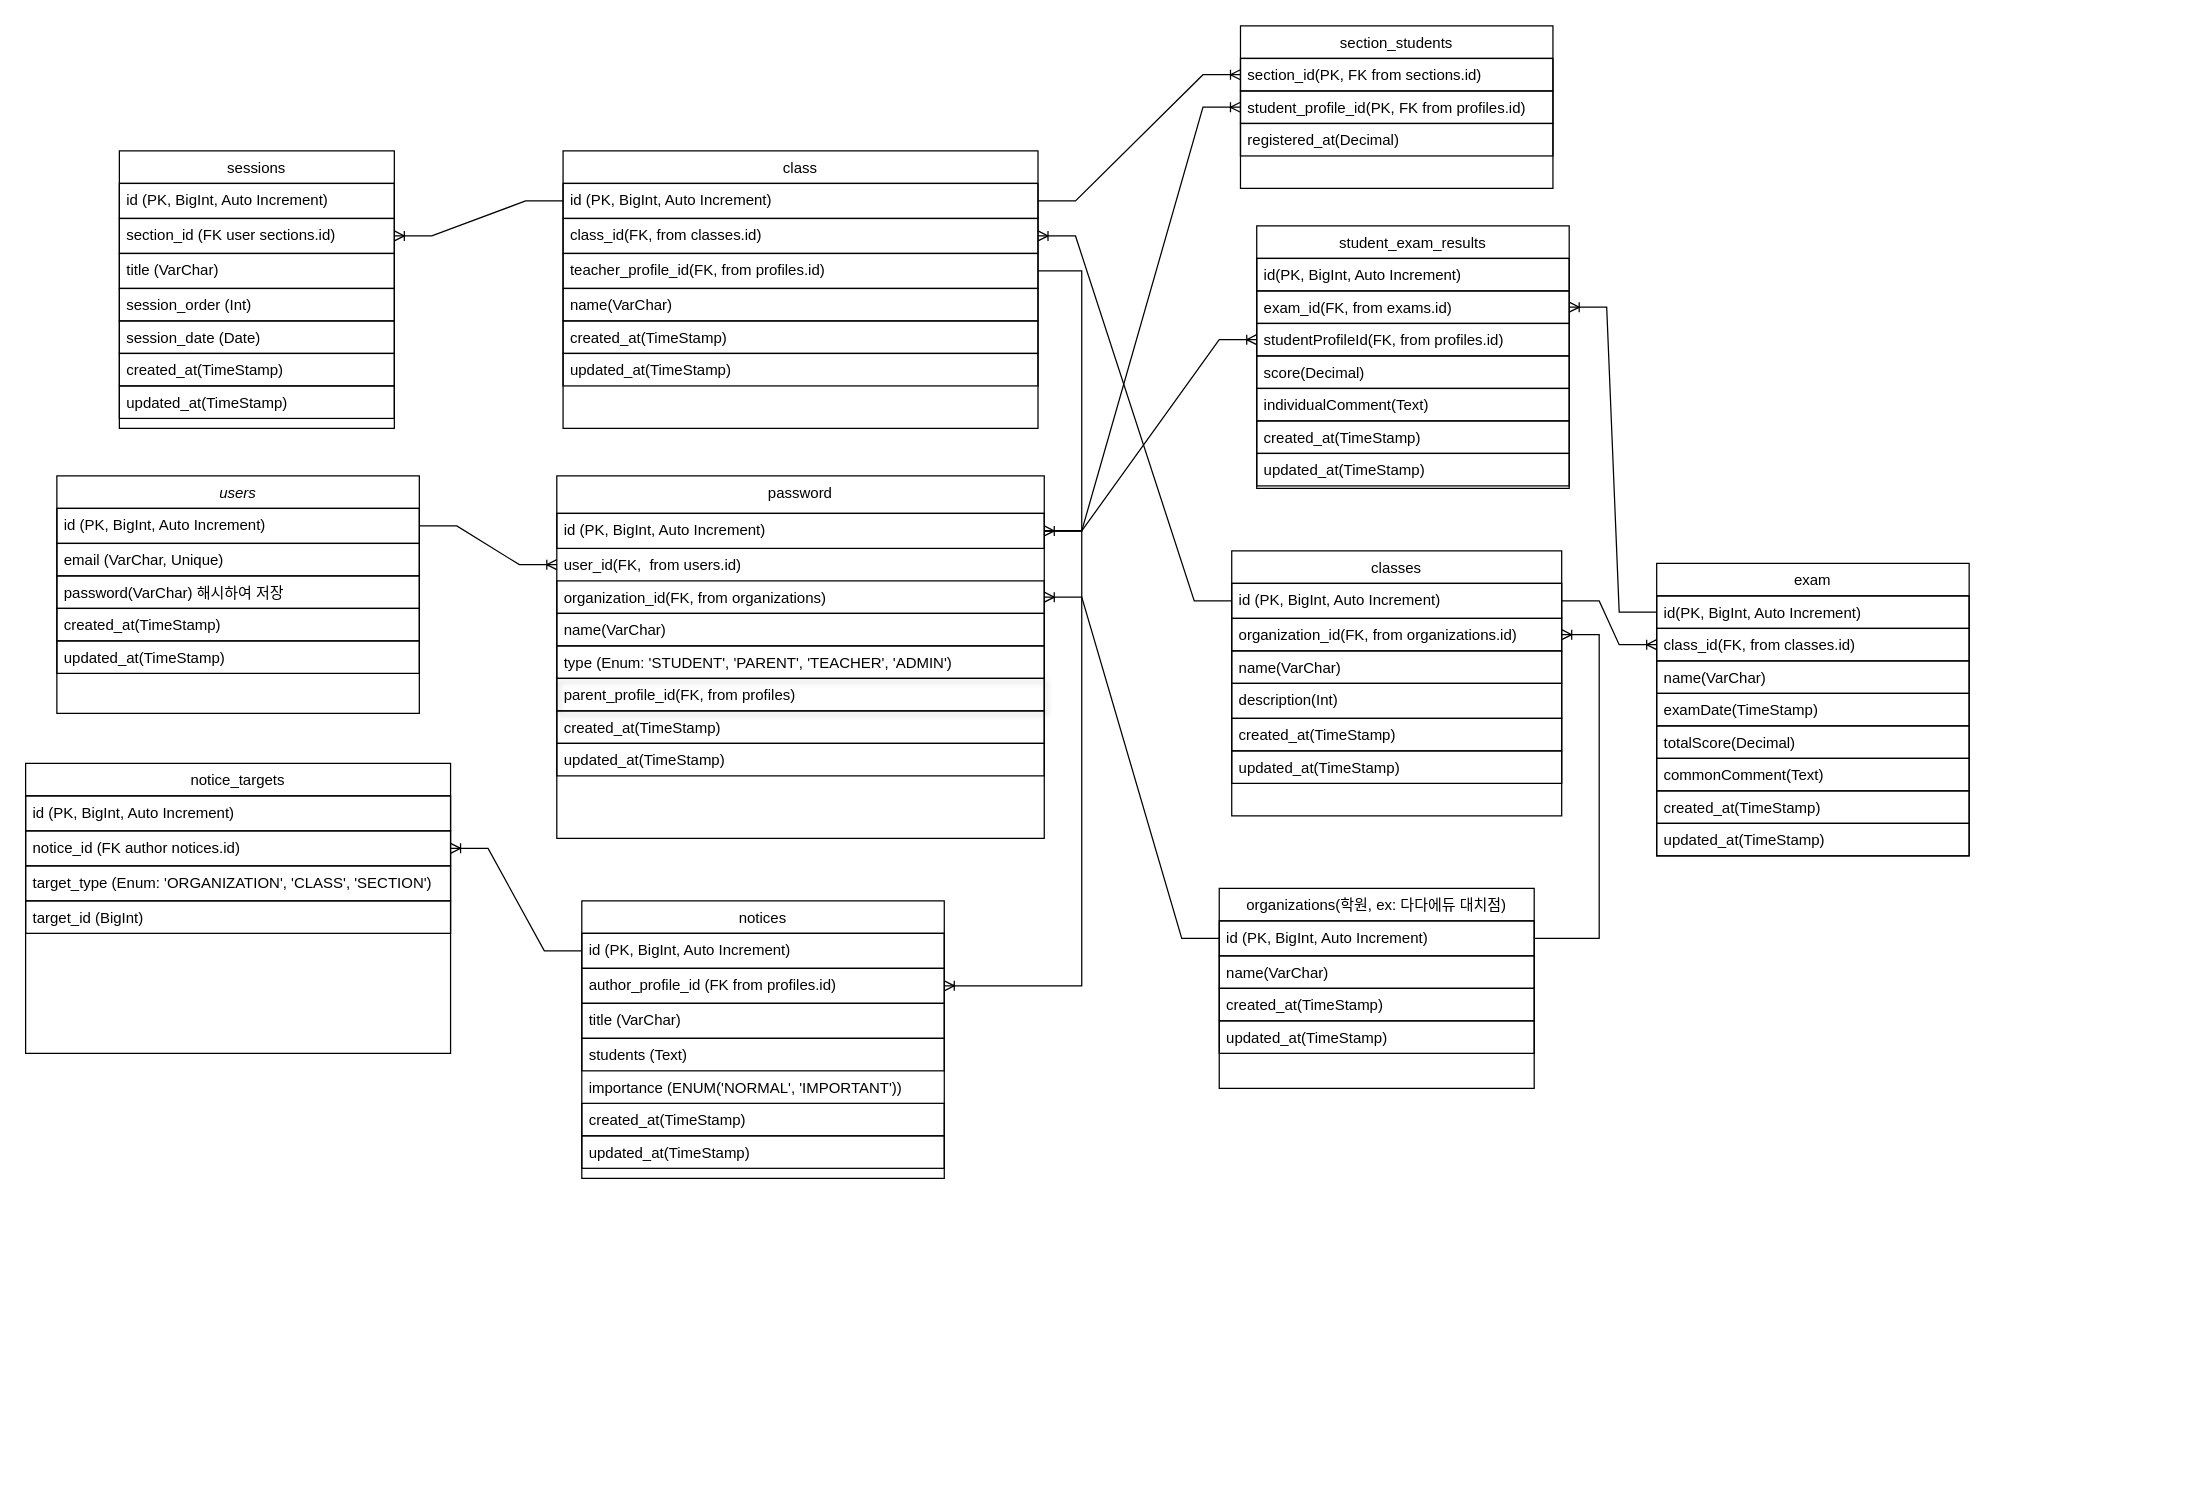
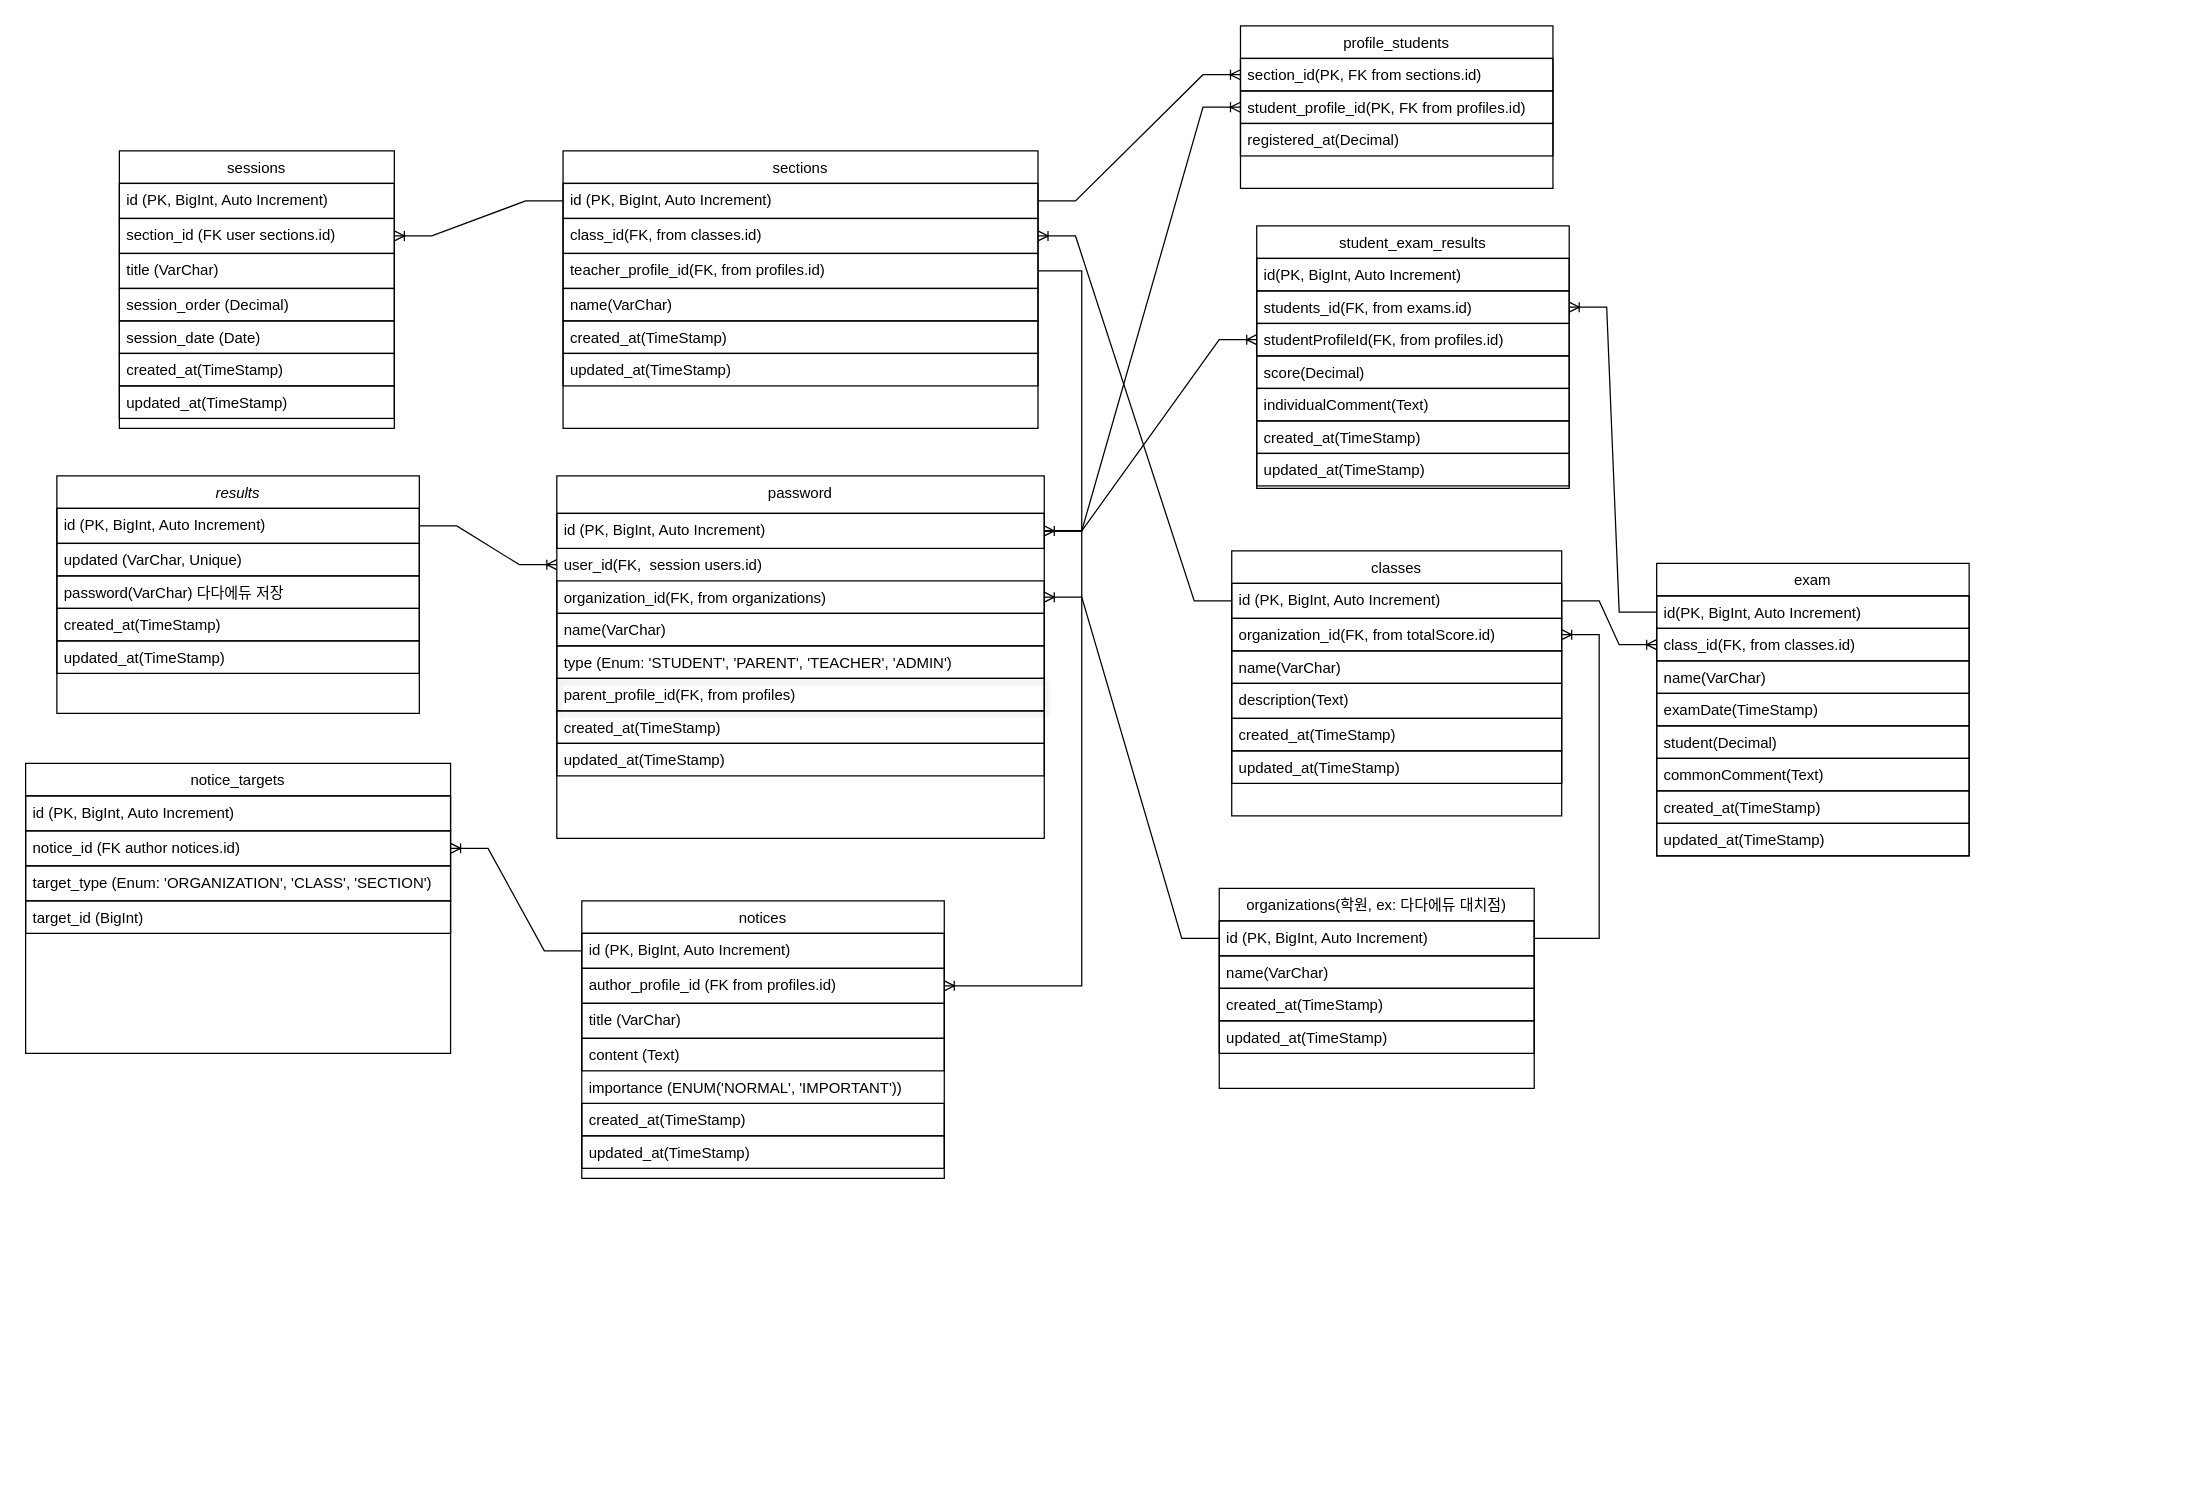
(1396, 43) -> (1396, 43)
(800, 168) -> (800, 168)
(202, 305) -> (215, 305)
(1361, 308) -> (1378, 308)
(238, 493) -> (238, 493)
(149, 560) -> (161, 560)
(665, 565) -> (676, 565)
(185, 593) -> (185, 593)
(1398, 635) -> (1387, 635)
(1302, 700) -> (1306, 700)
(1738, 743) -> (1727, 743)
(650, 1055) -> (646, 1055)
